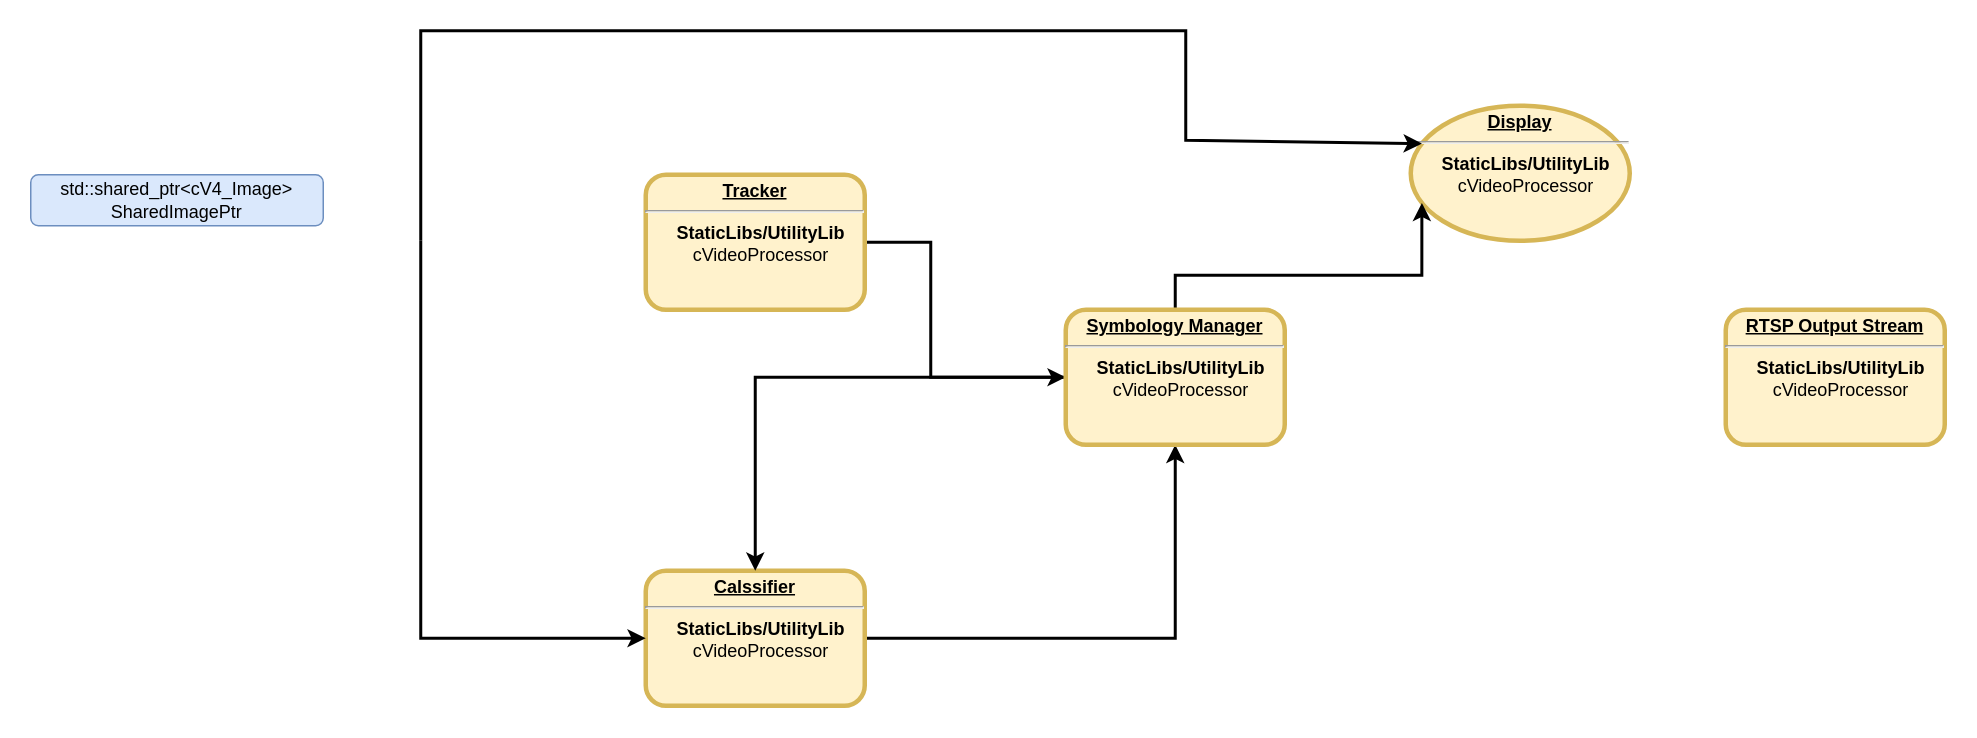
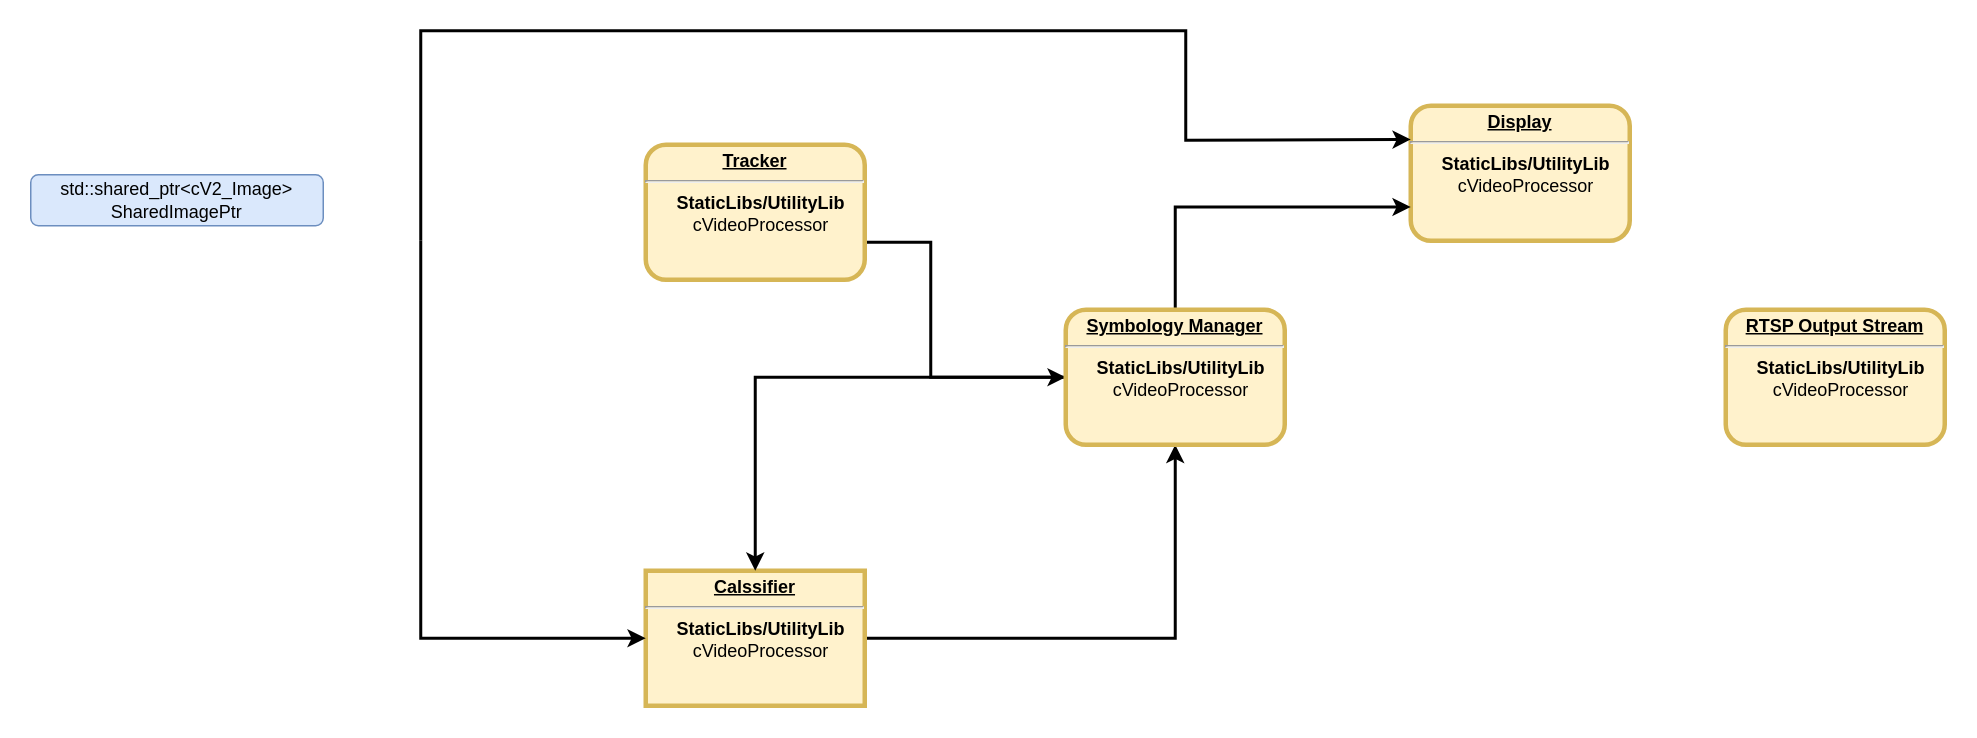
(1520, 173) -> (1520, 173)
(177, 200) -> (177, 200)
(755, 242) -> (755, 212)
(755, 638) -> (755, 638)
